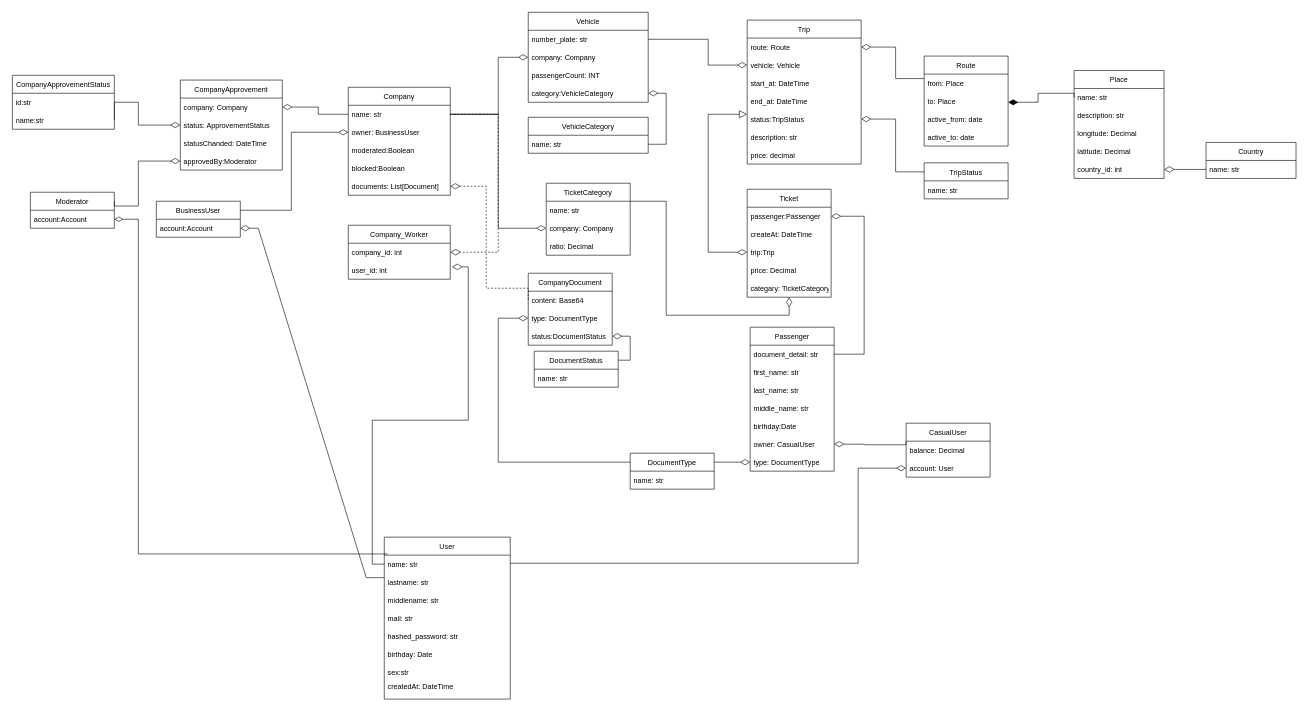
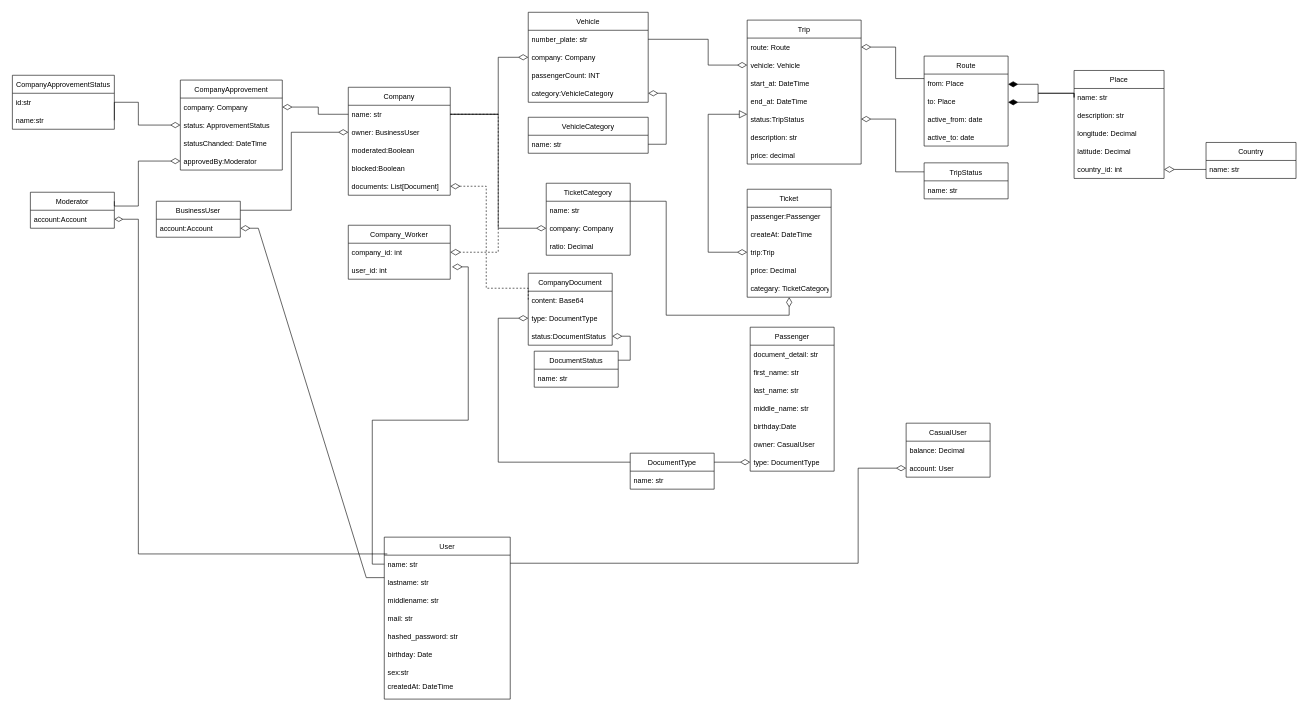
none -> (1037, 84)
(864, 287) -> none
(873, 445) -> none
